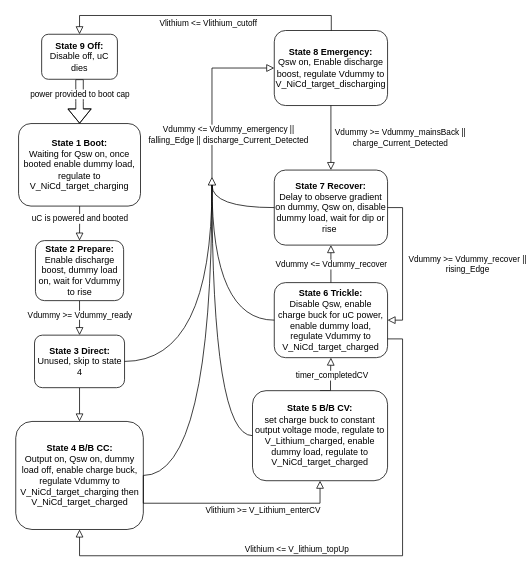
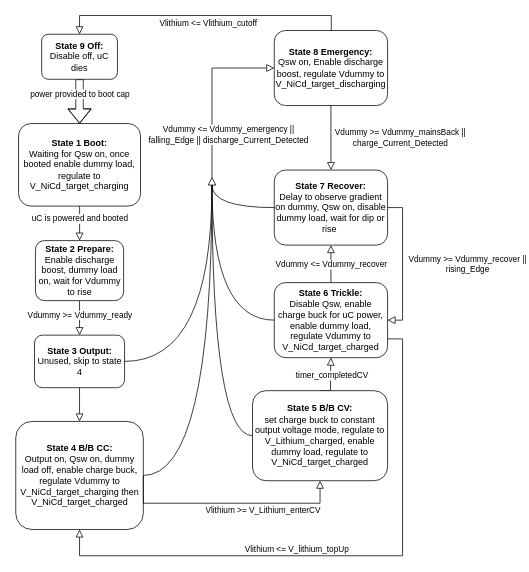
(80, 361) -> (80, 361)
